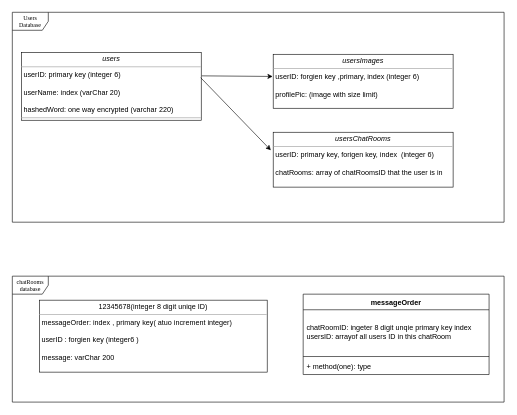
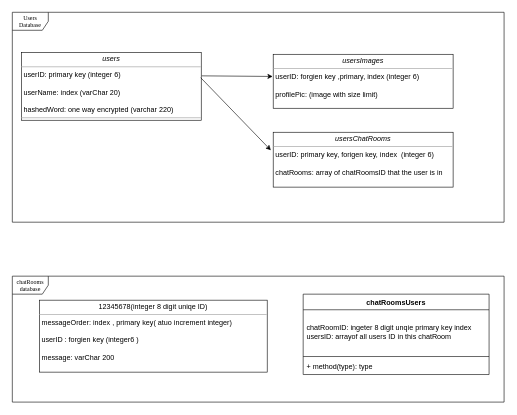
(396, 302) -> (396, 302)
(342, 367) -> (344, 367)
